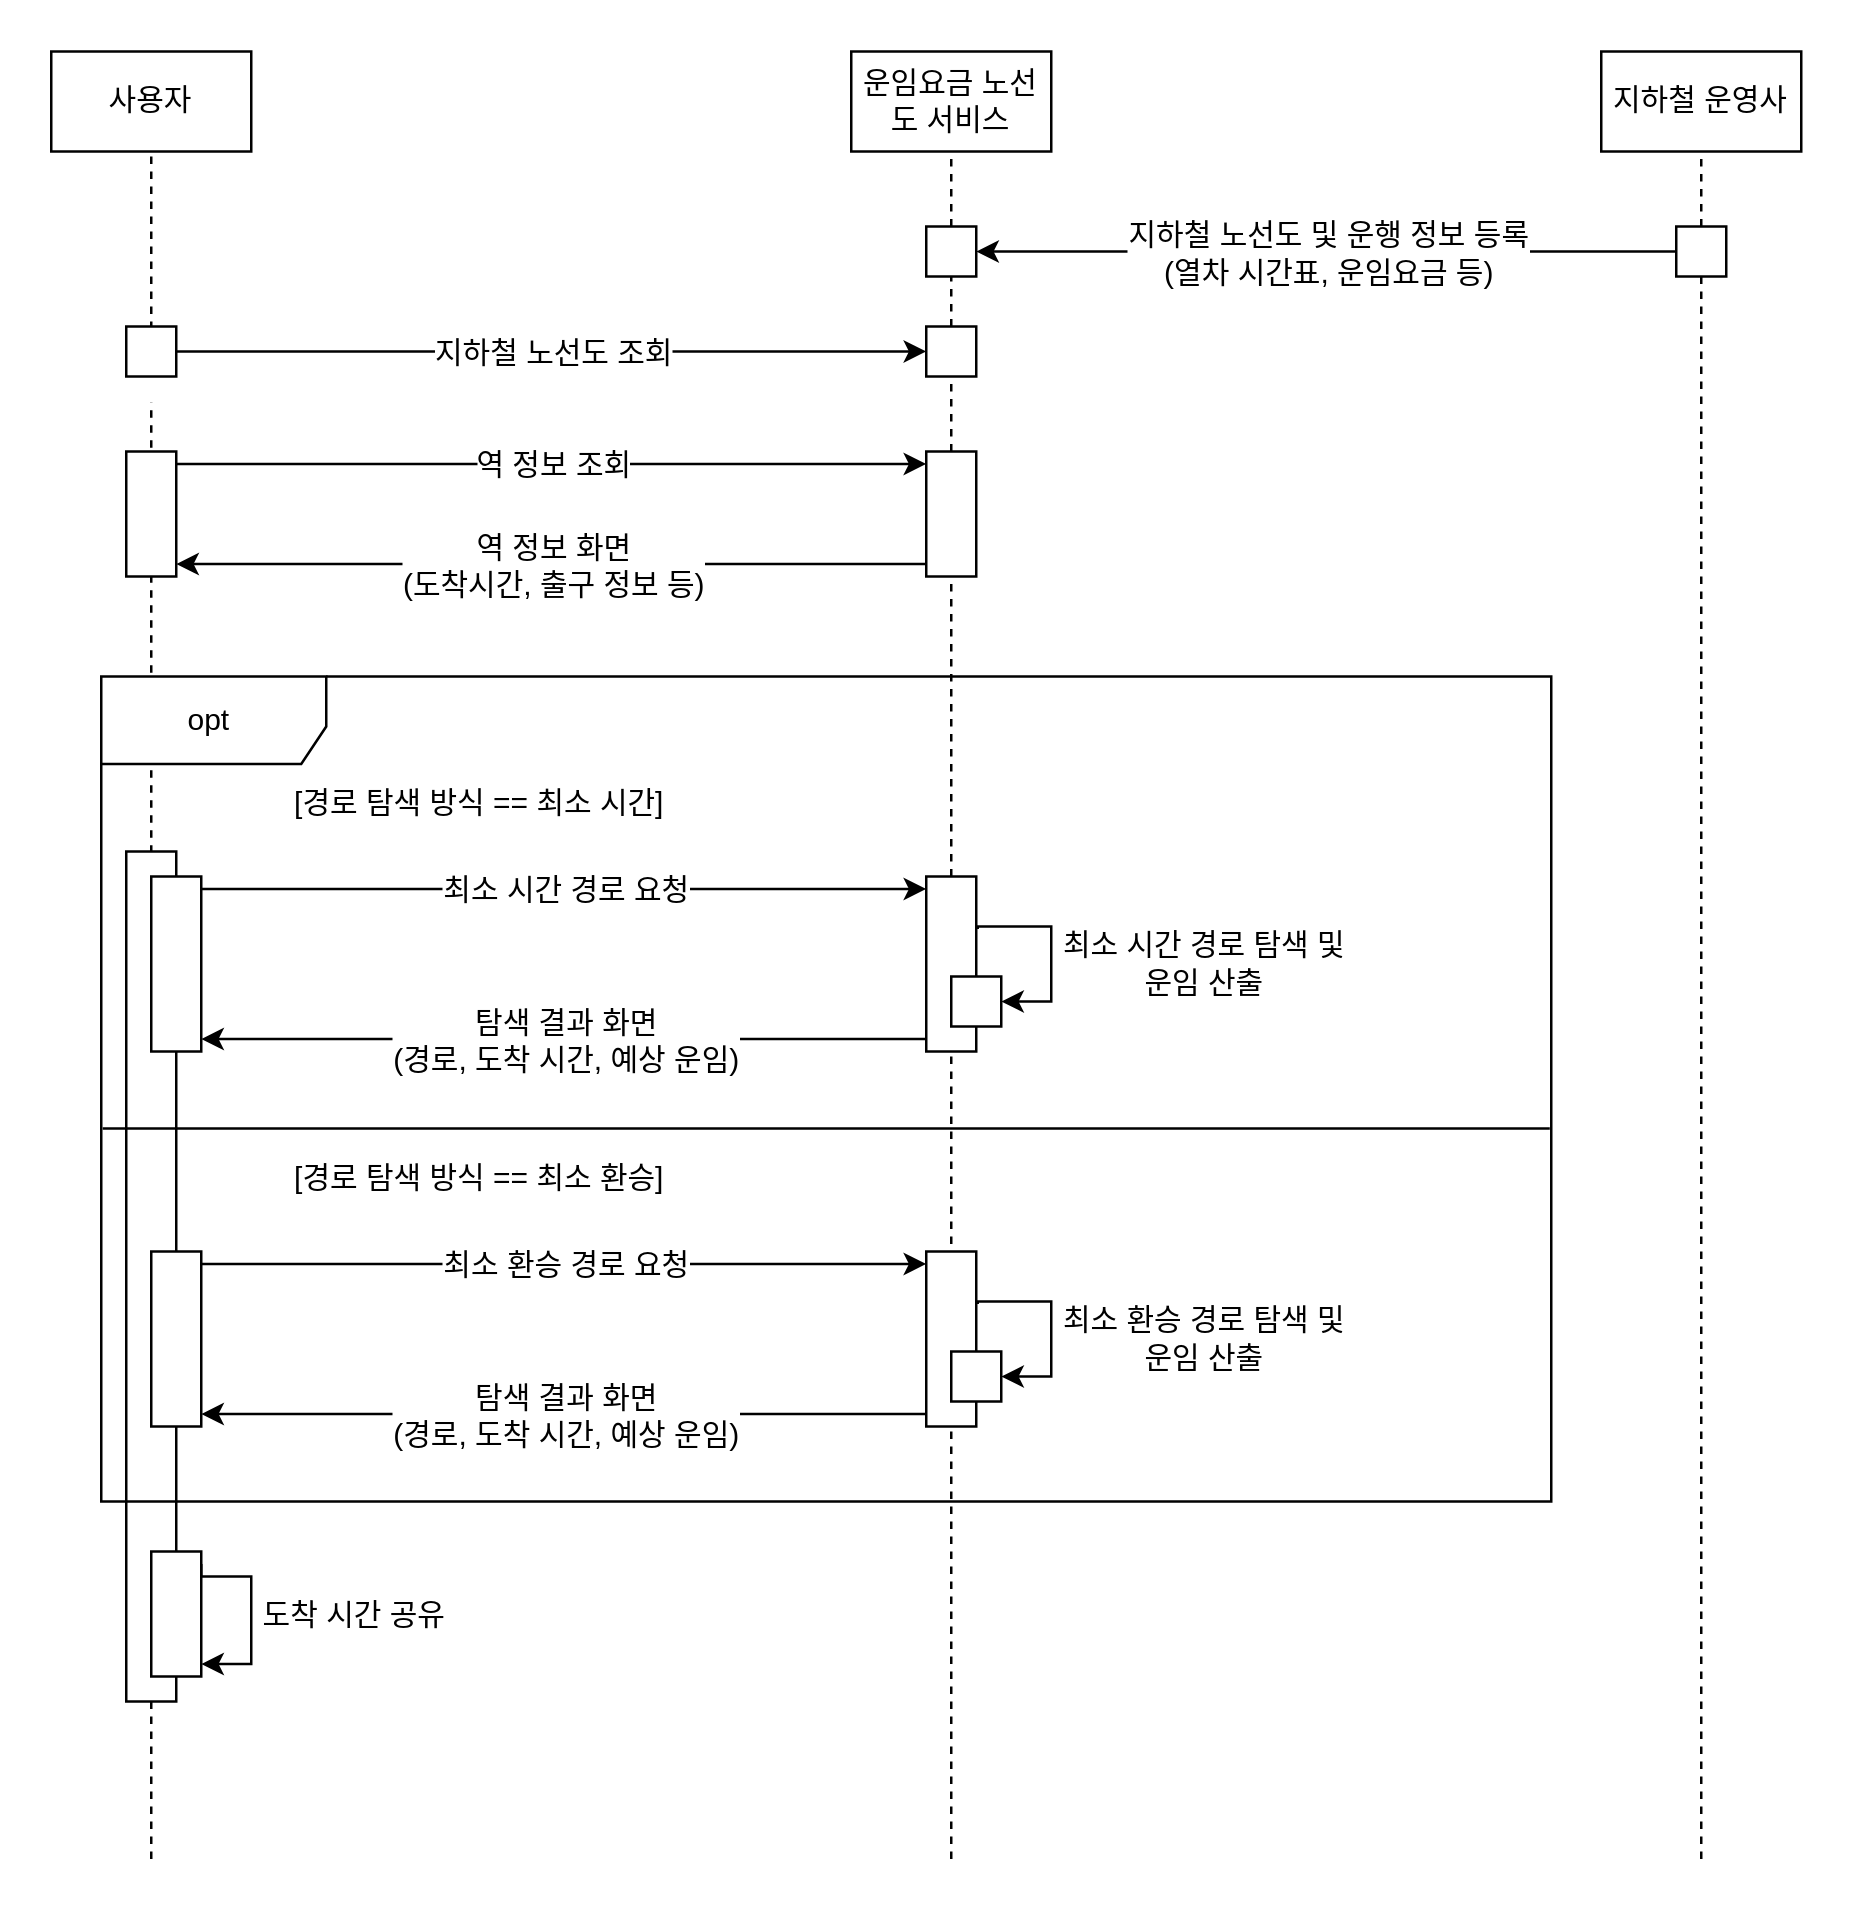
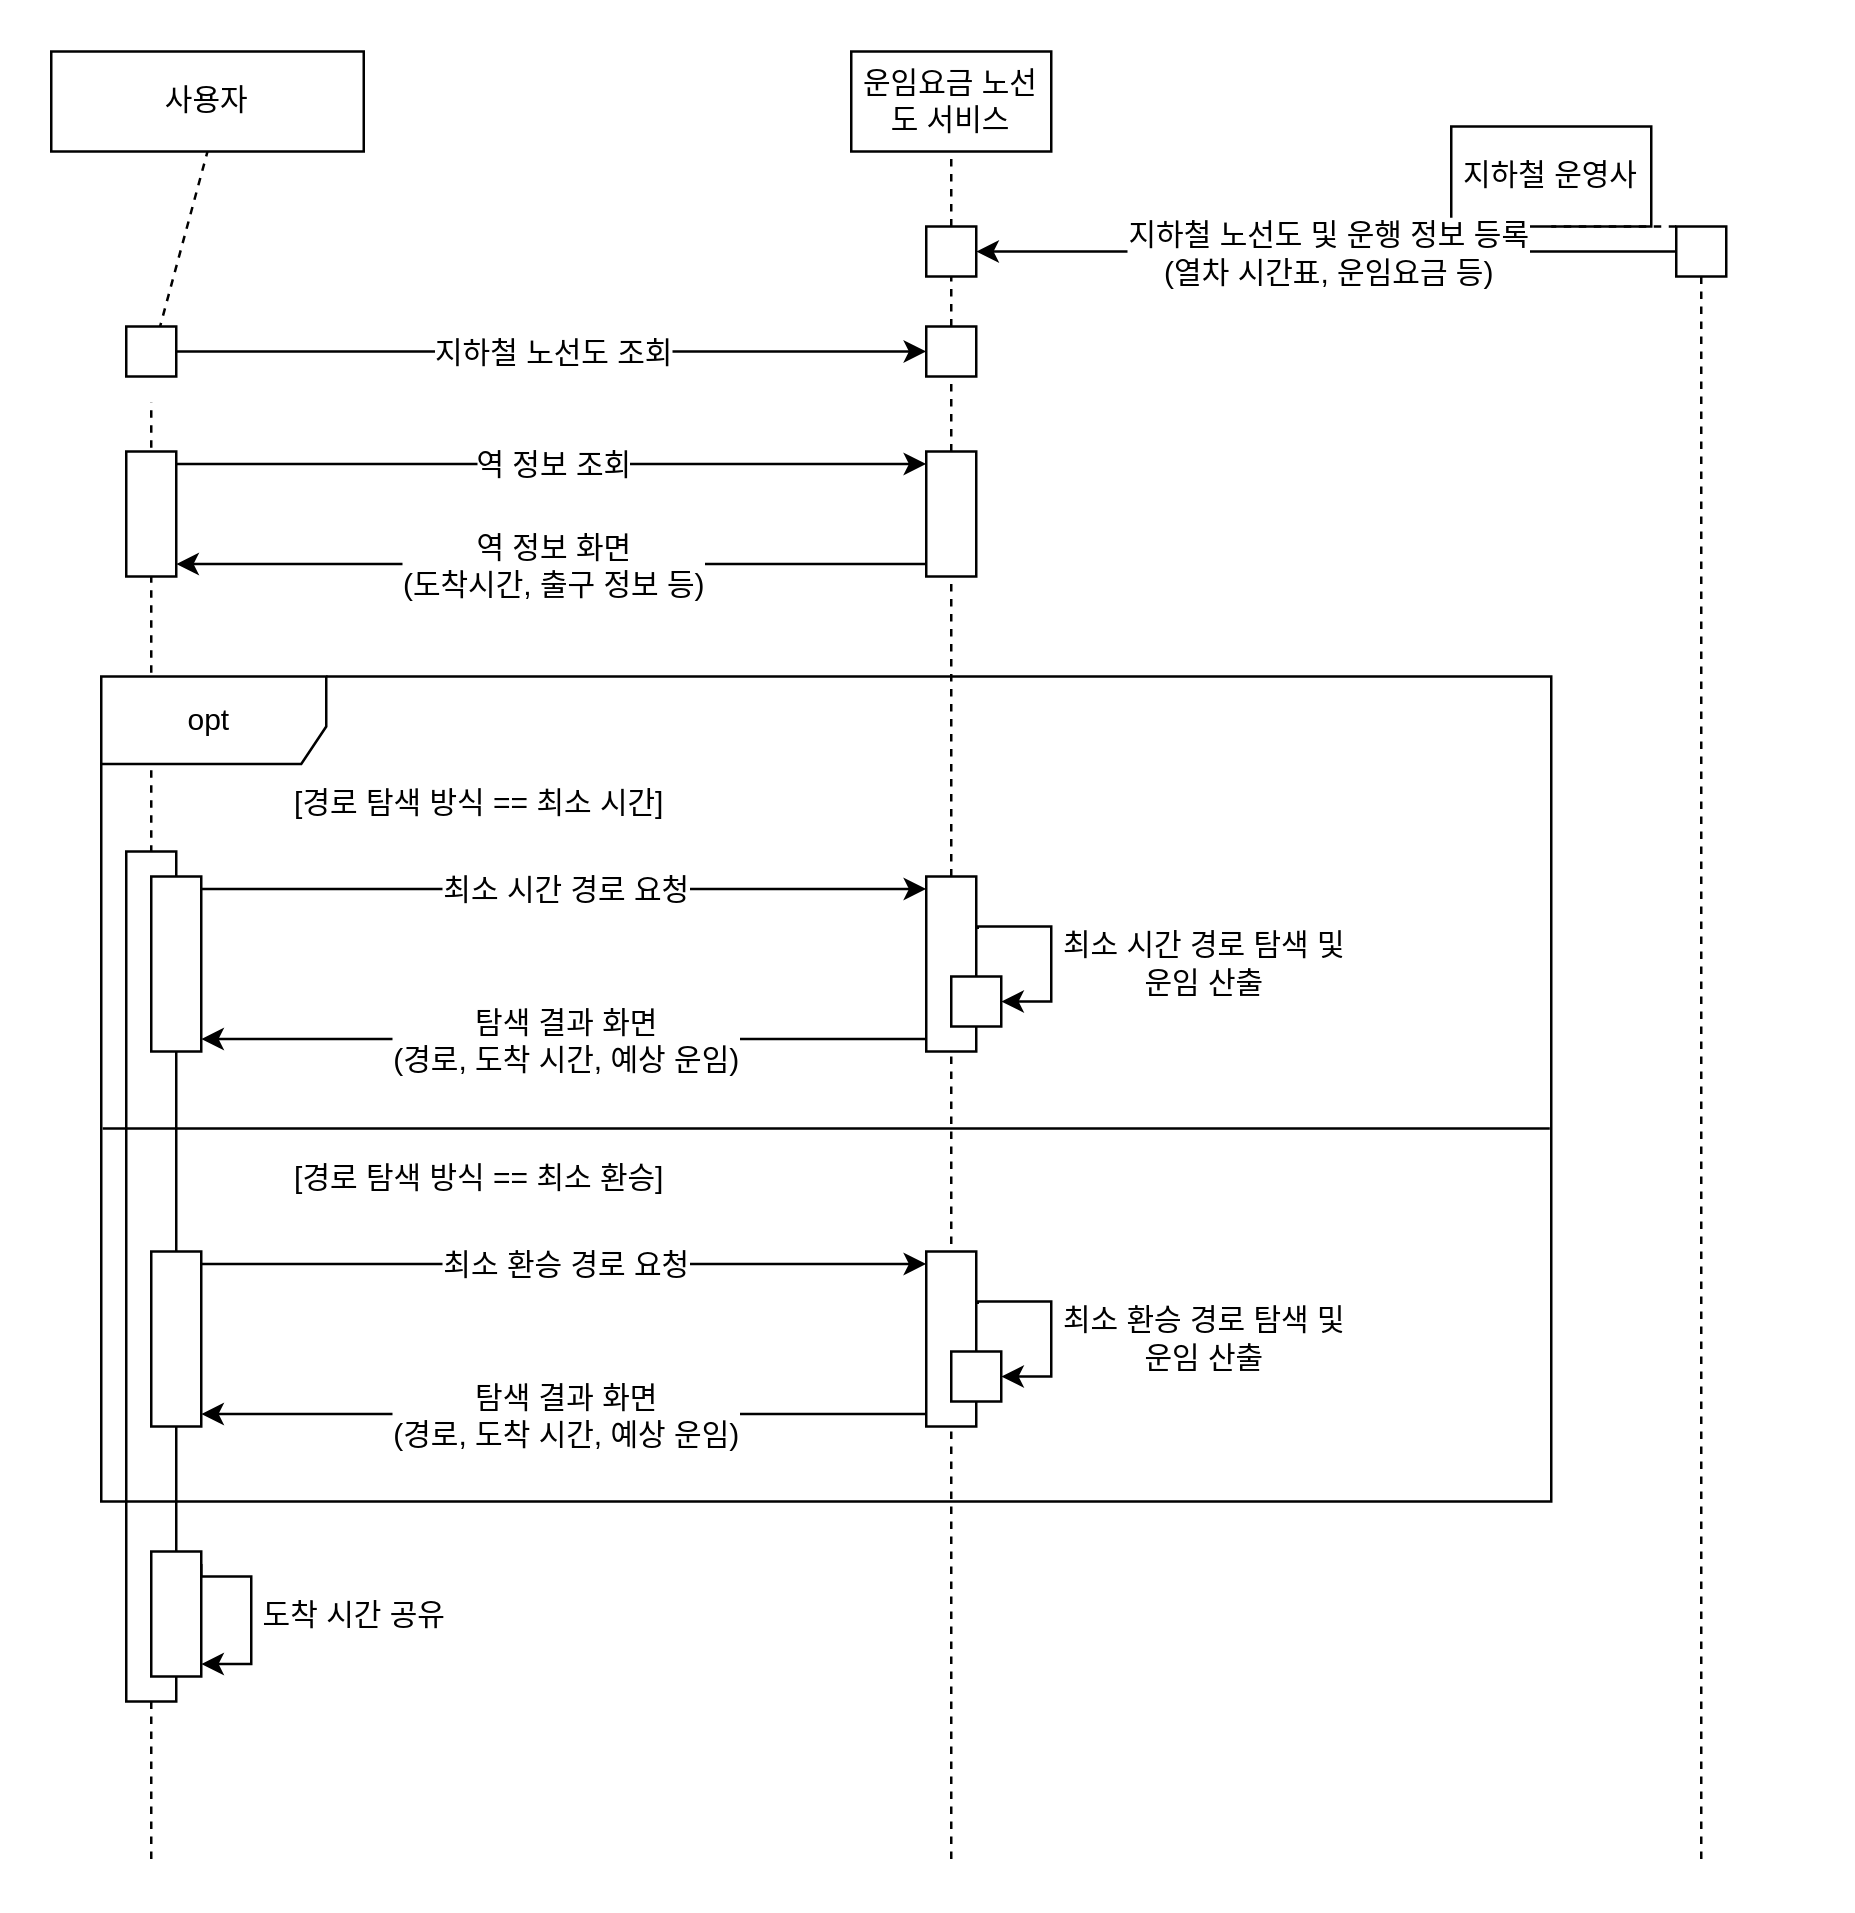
(151, 101) -> (208, 101)
(1701, 101) -> (1551, 176)
